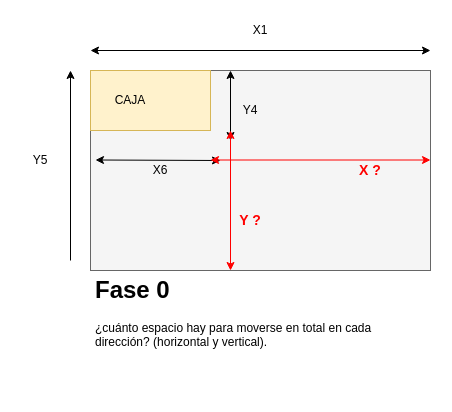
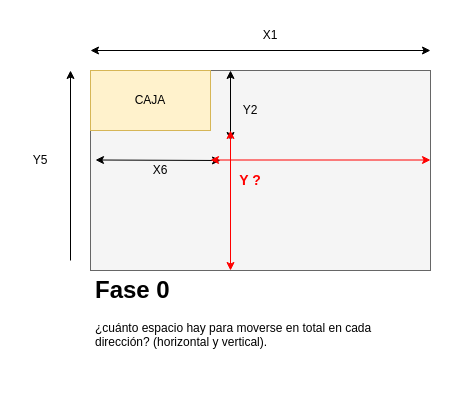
(261, 31) -> (271, 36)
(131, 101) -> (151, 101)
(251, 111) -> (251, 111)
(371, 171) -> none
(251, 221) -> (251, 181)
